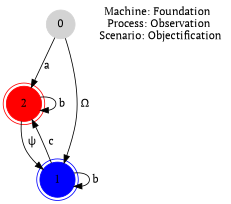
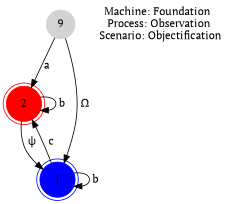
(61, 24) -> (61, 24)
